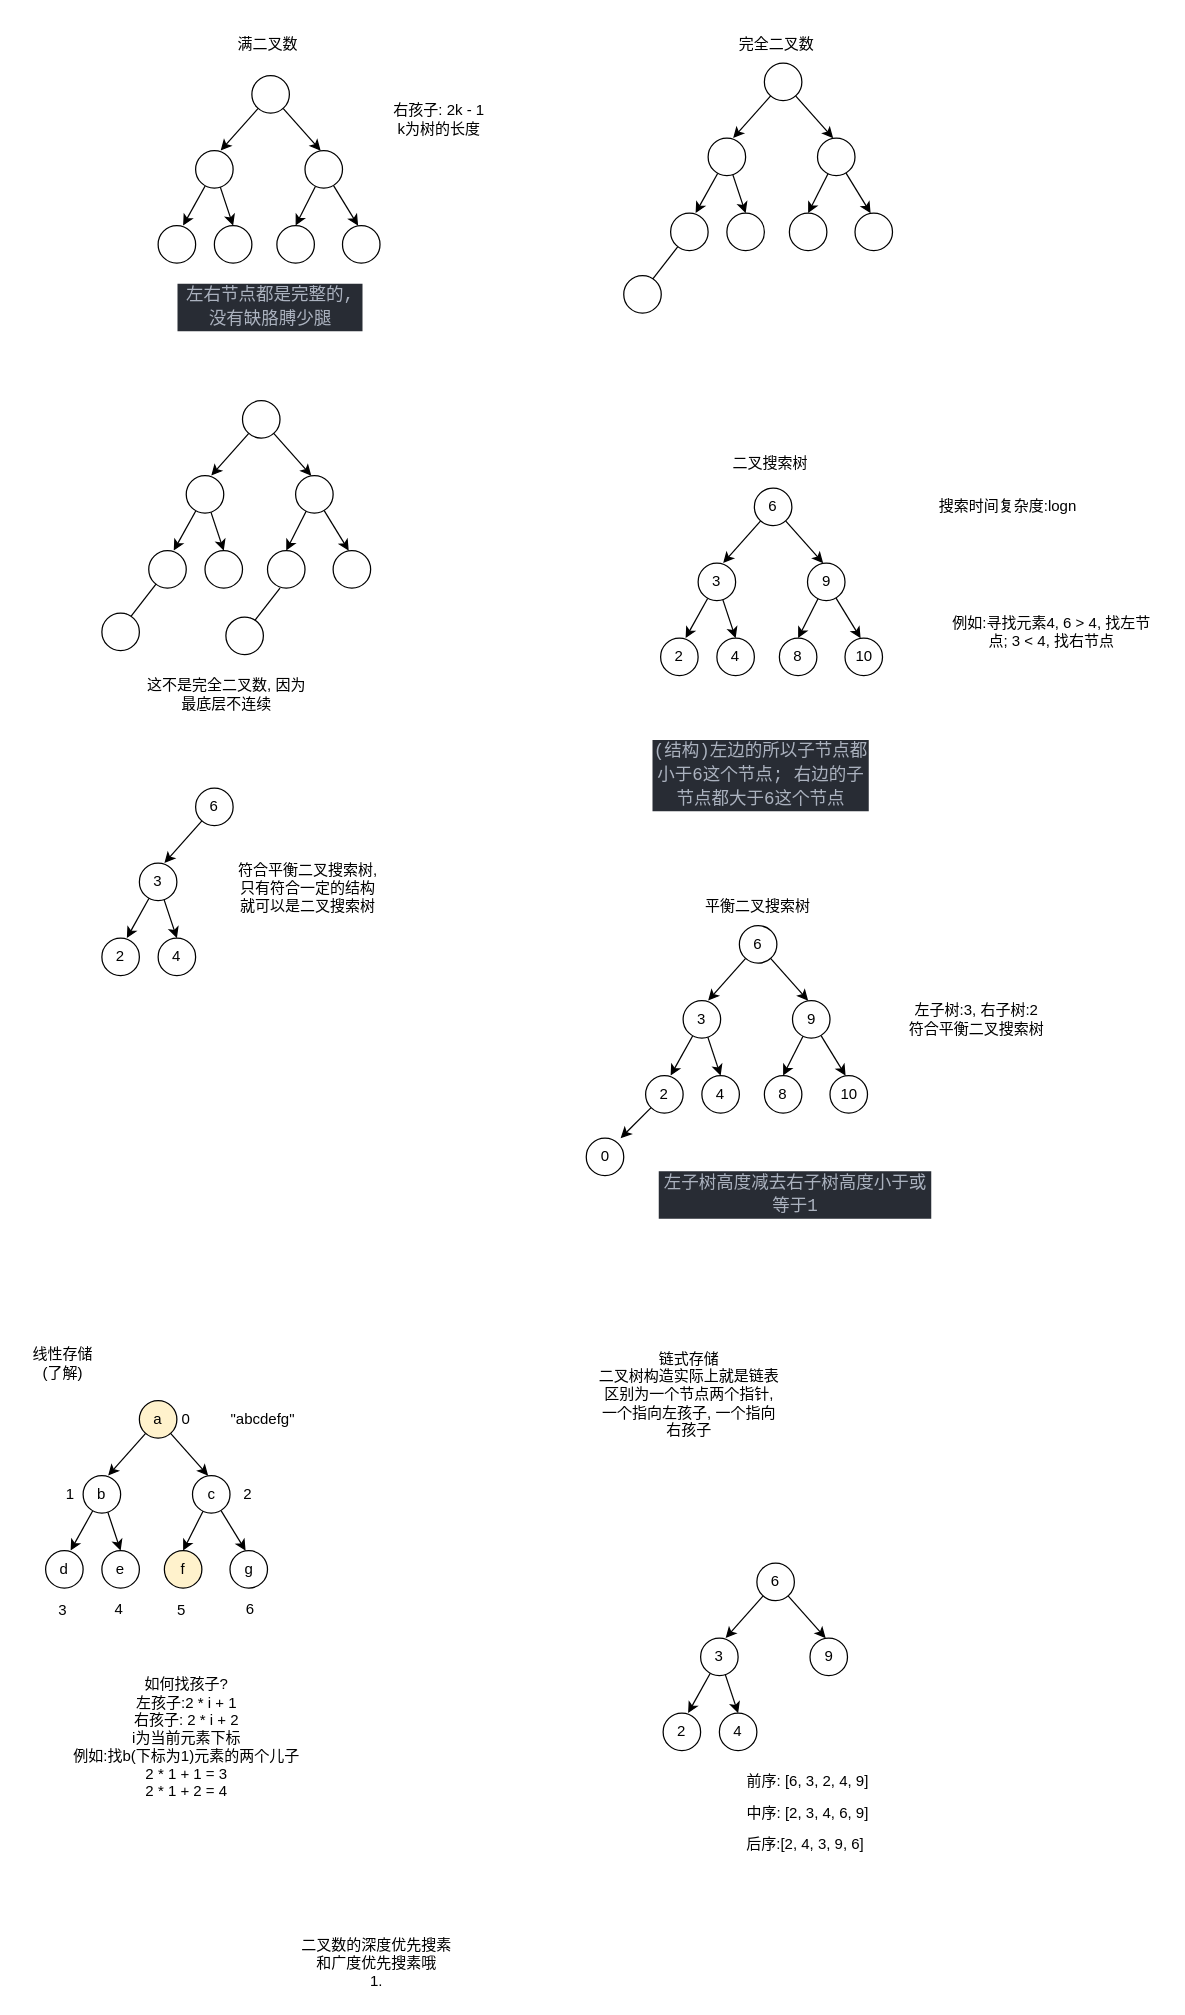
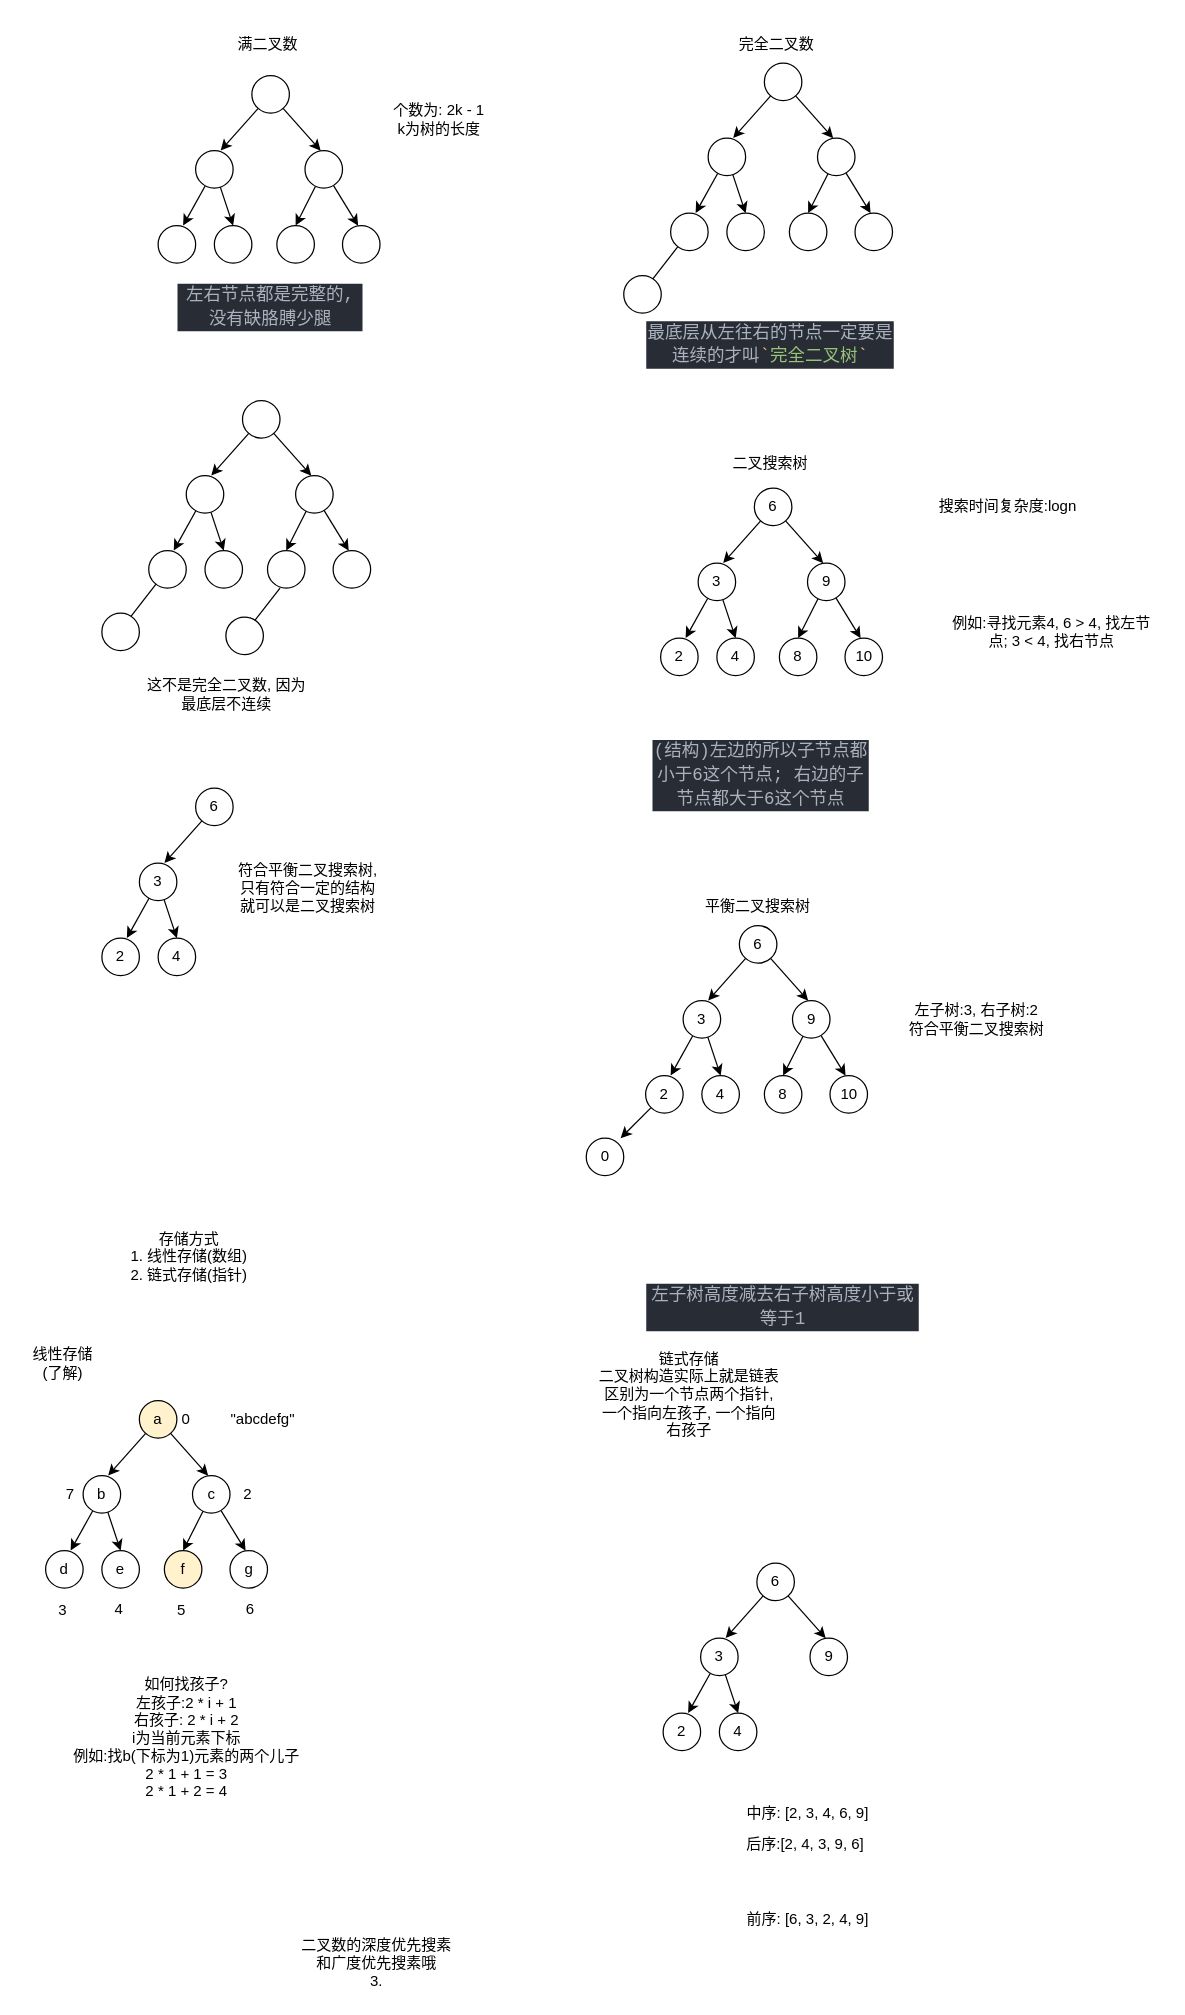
(439, 119) -> (439, 119)
none -> (771, 344)
(796, 1194) -> (783, 1307)
none -> (189, 1257)
(71, 1494) -> (71, 1494)
(808, 1782) -> (808, 1919)
(377, 1963) -> (377, 1963)
